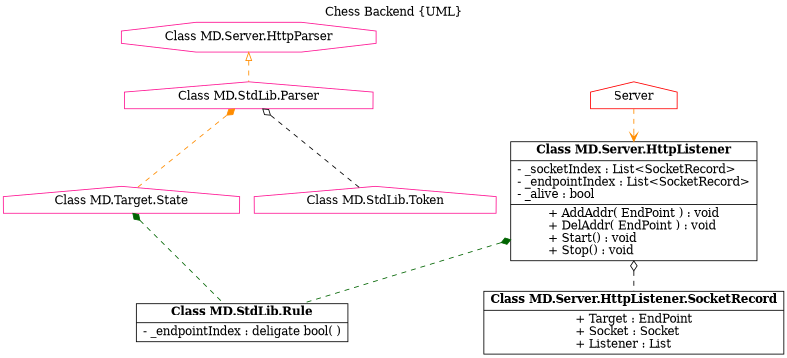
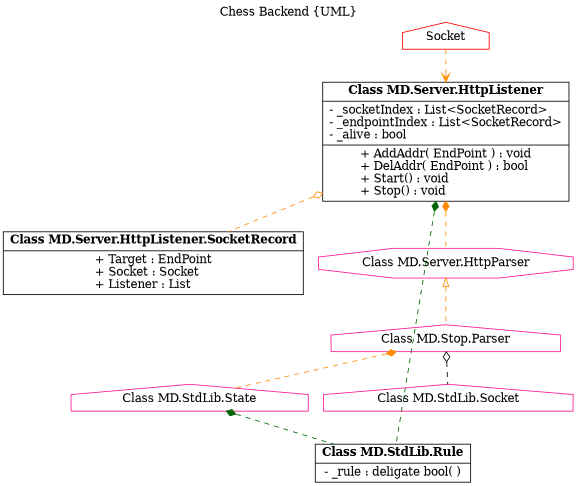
(249, 97) -> (446, 340)
(634, 97) -> (446, 37)
(121, 201) -> (190, 399)
(375, 201) -> (448, 399)
(632, 226) -> (444, 167)
none -> (446, 230)
(634, 281) -> (271, 214)
(242, 332) -> (393, 472)
